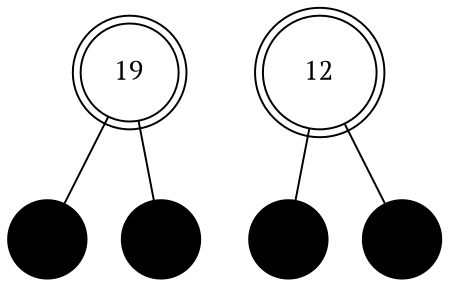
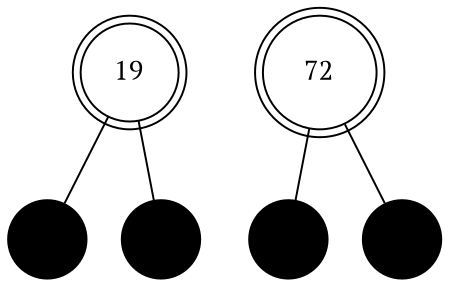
(320, 73) -> (320, 73)
